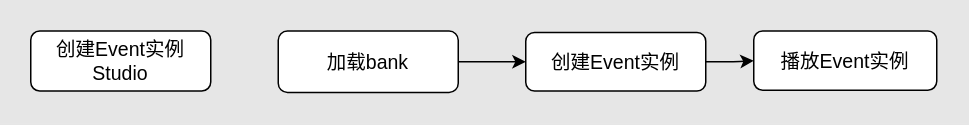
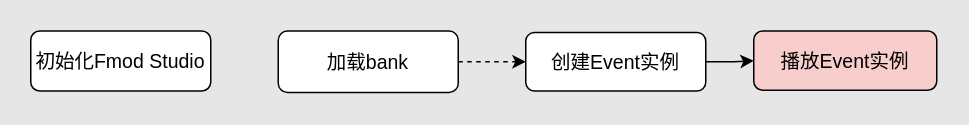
(845, 60) -> (845, 60)
(121, 61) -> (121, 61)
(486, 62) -> (486, 62)
